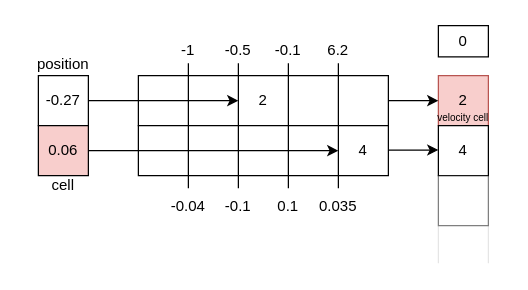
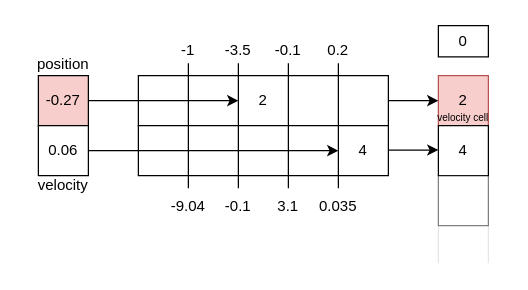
(238, 51) -> (238, 51)
(338, 51) -> (338, 51)
(63, 101) -> (63, 101)
(63, 151) -> (63, 151)
(63, 186) -> (63, 186)
(188, 207) -> (188, 207)
(288, 207) -> (288, 207)
